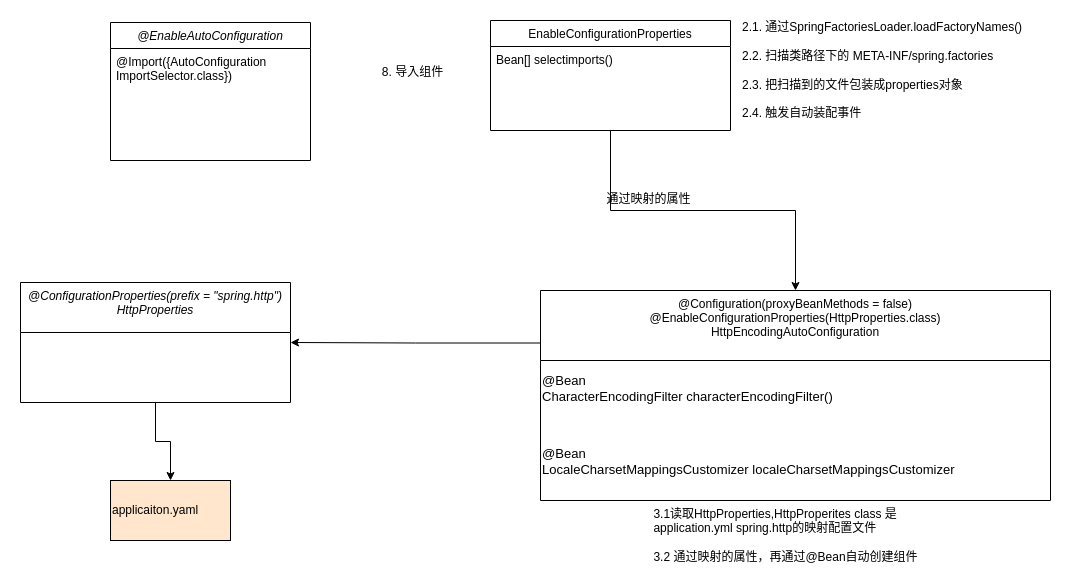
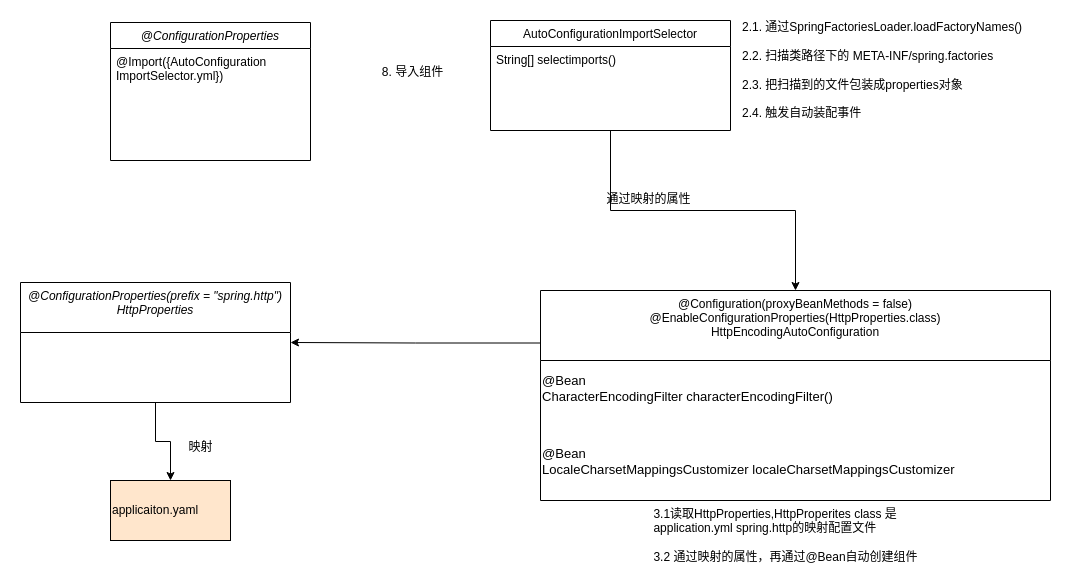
(610, 34) -> (610, 34)
(210, 36) -> (210, 36)
(565, 60) -> (570, 60)
(200, 62) -> (200, 62)
none -> (201, 448)
